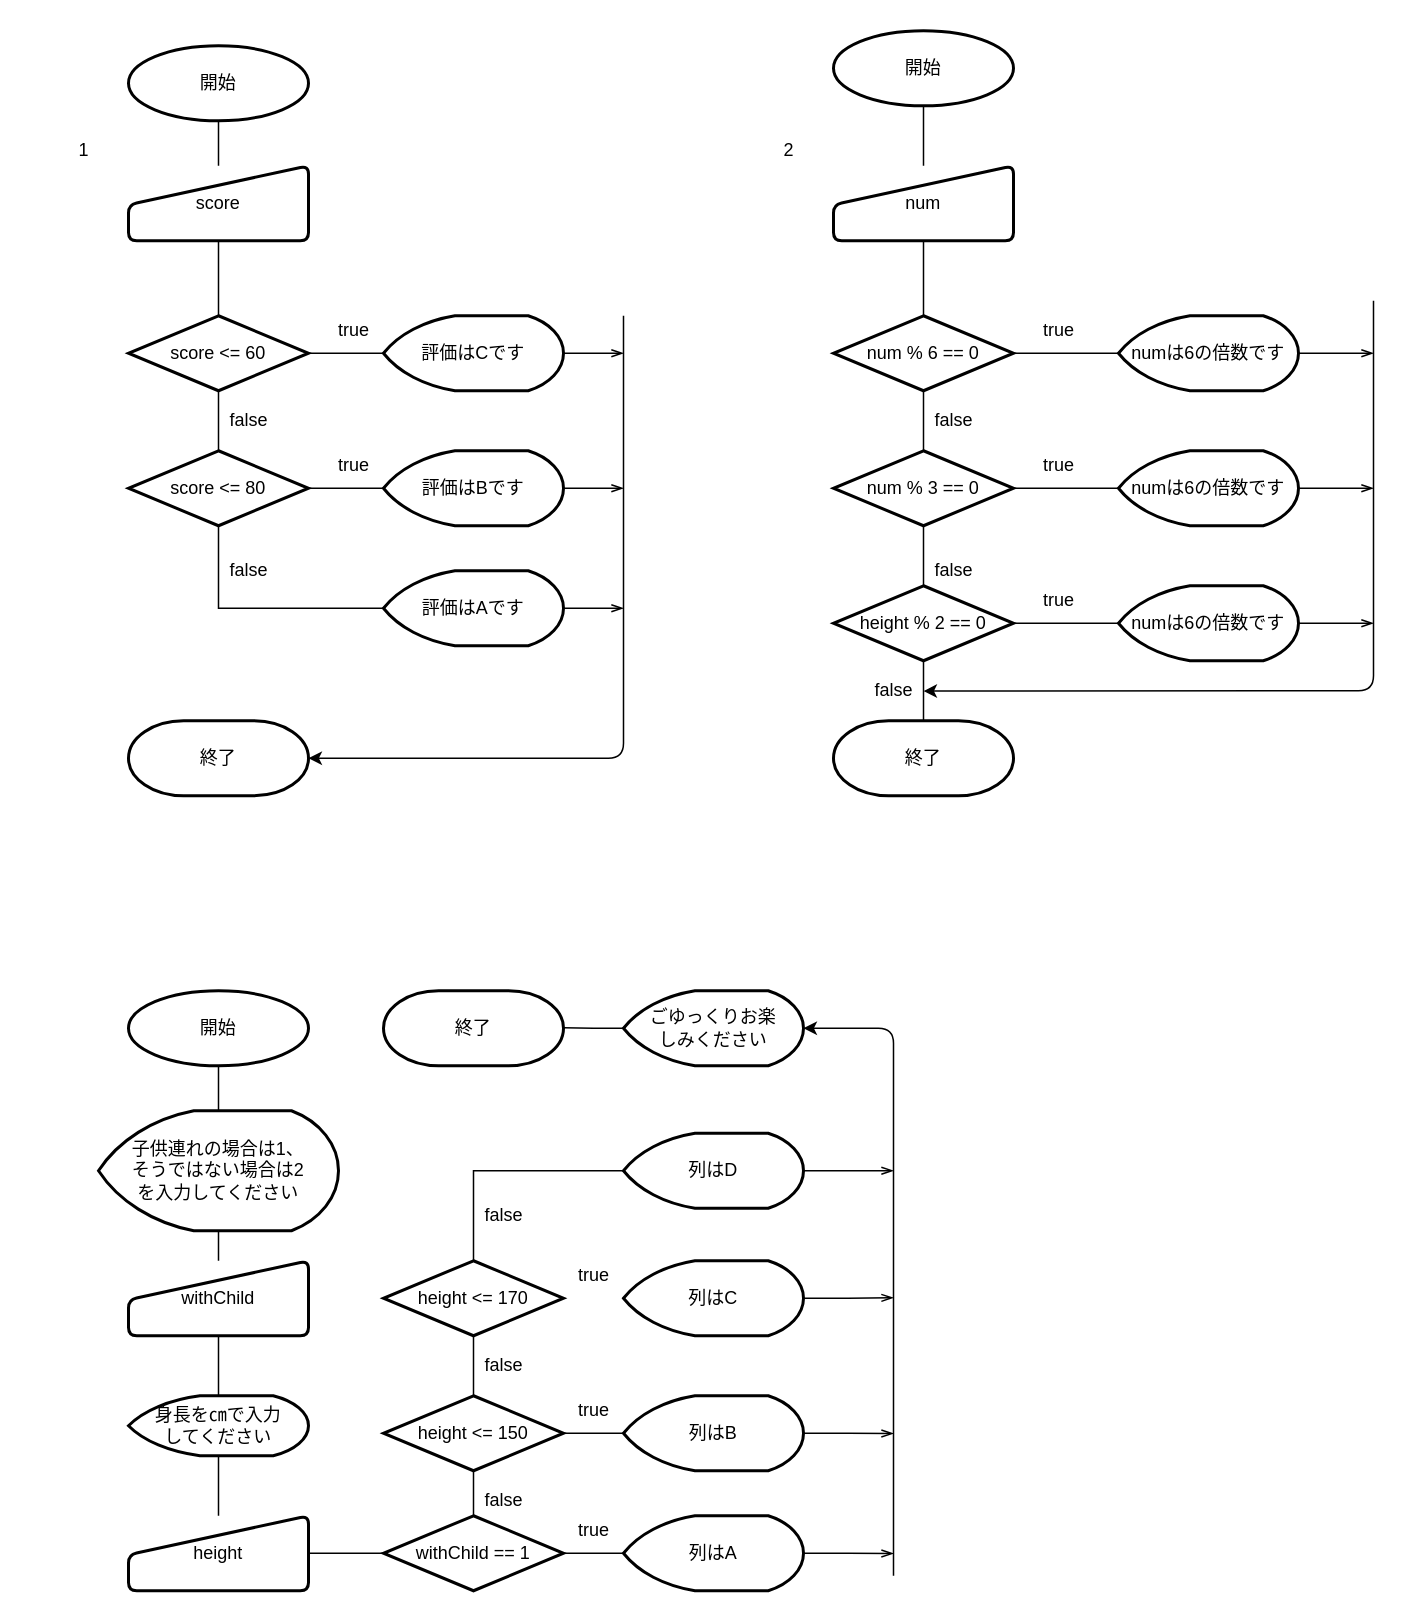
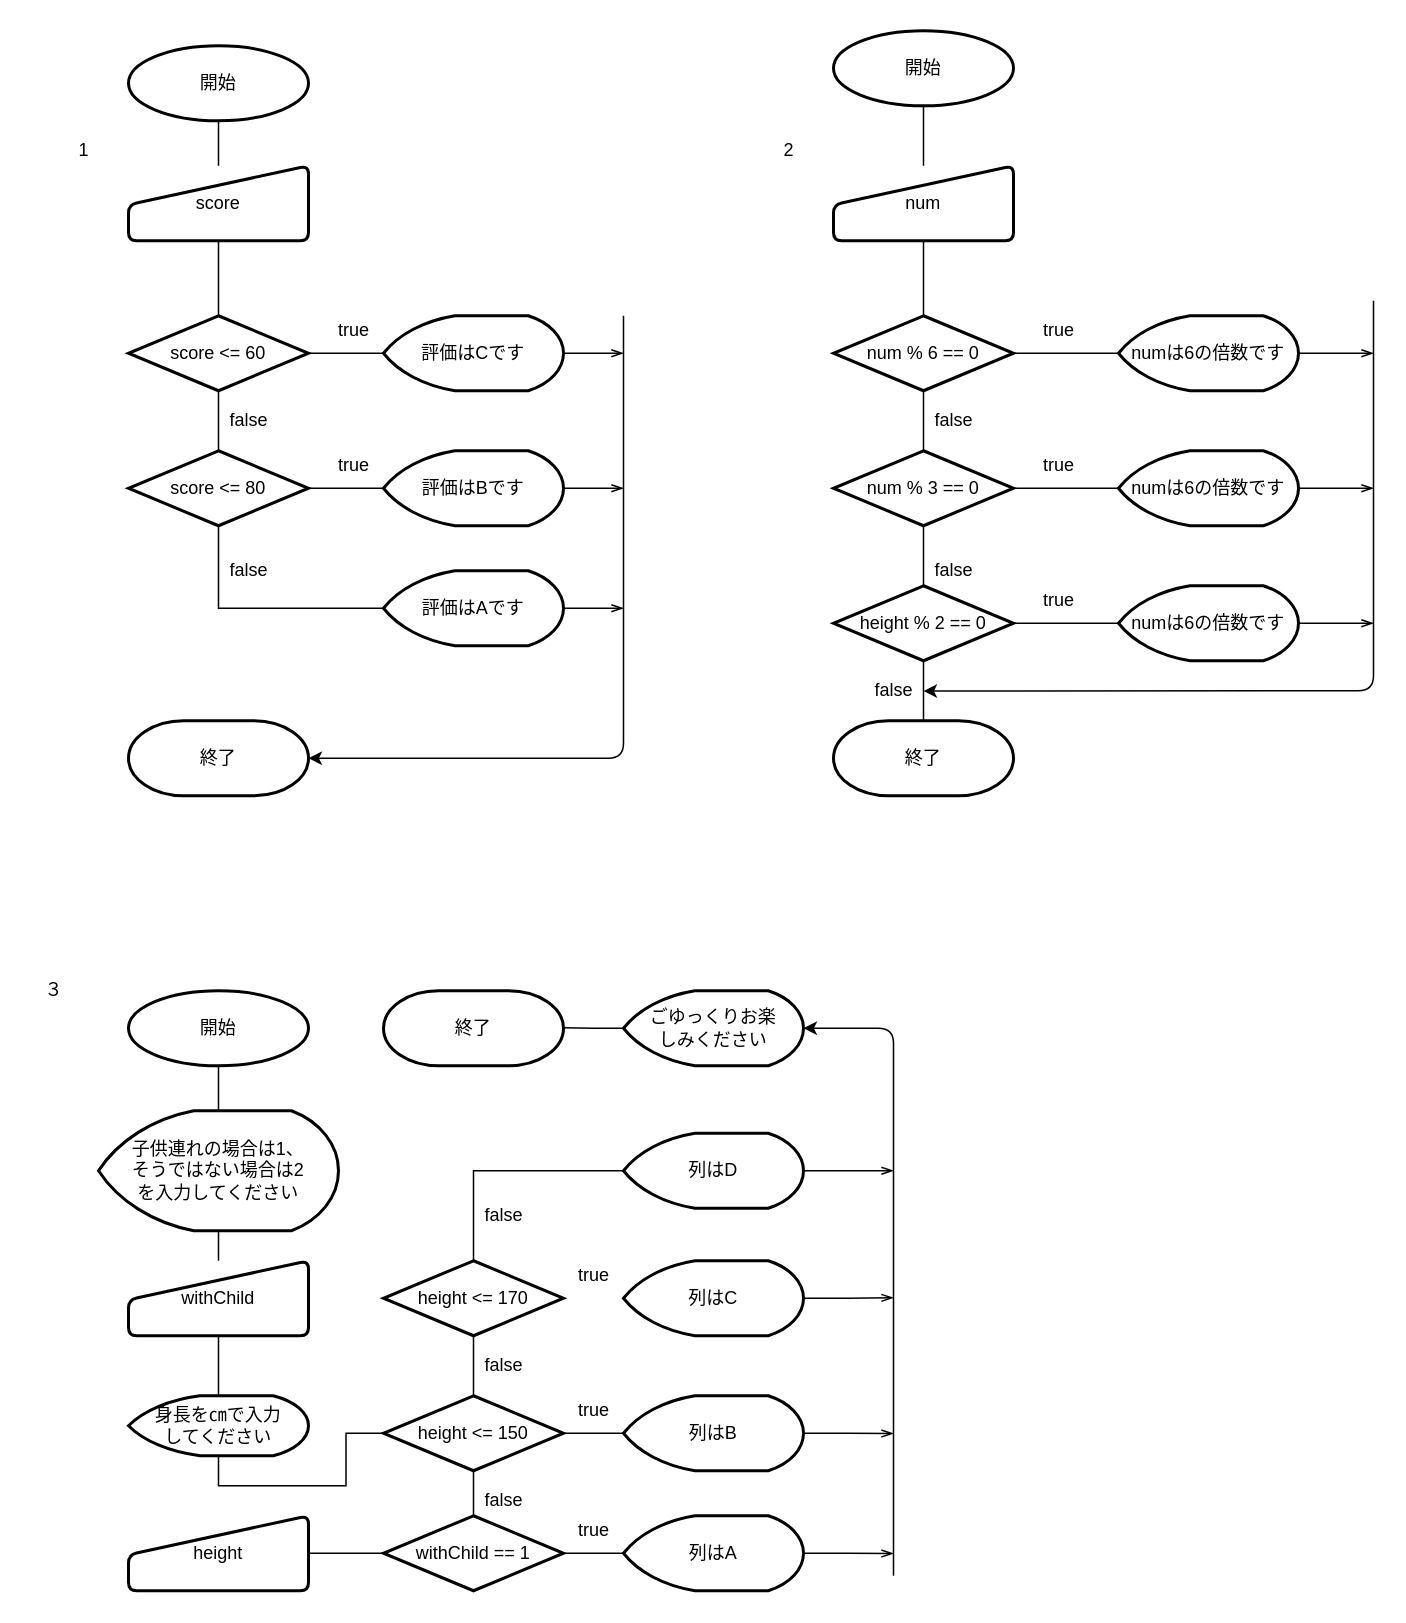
none -> (53, 991)
(218, 1499) -> (324, 1486)
